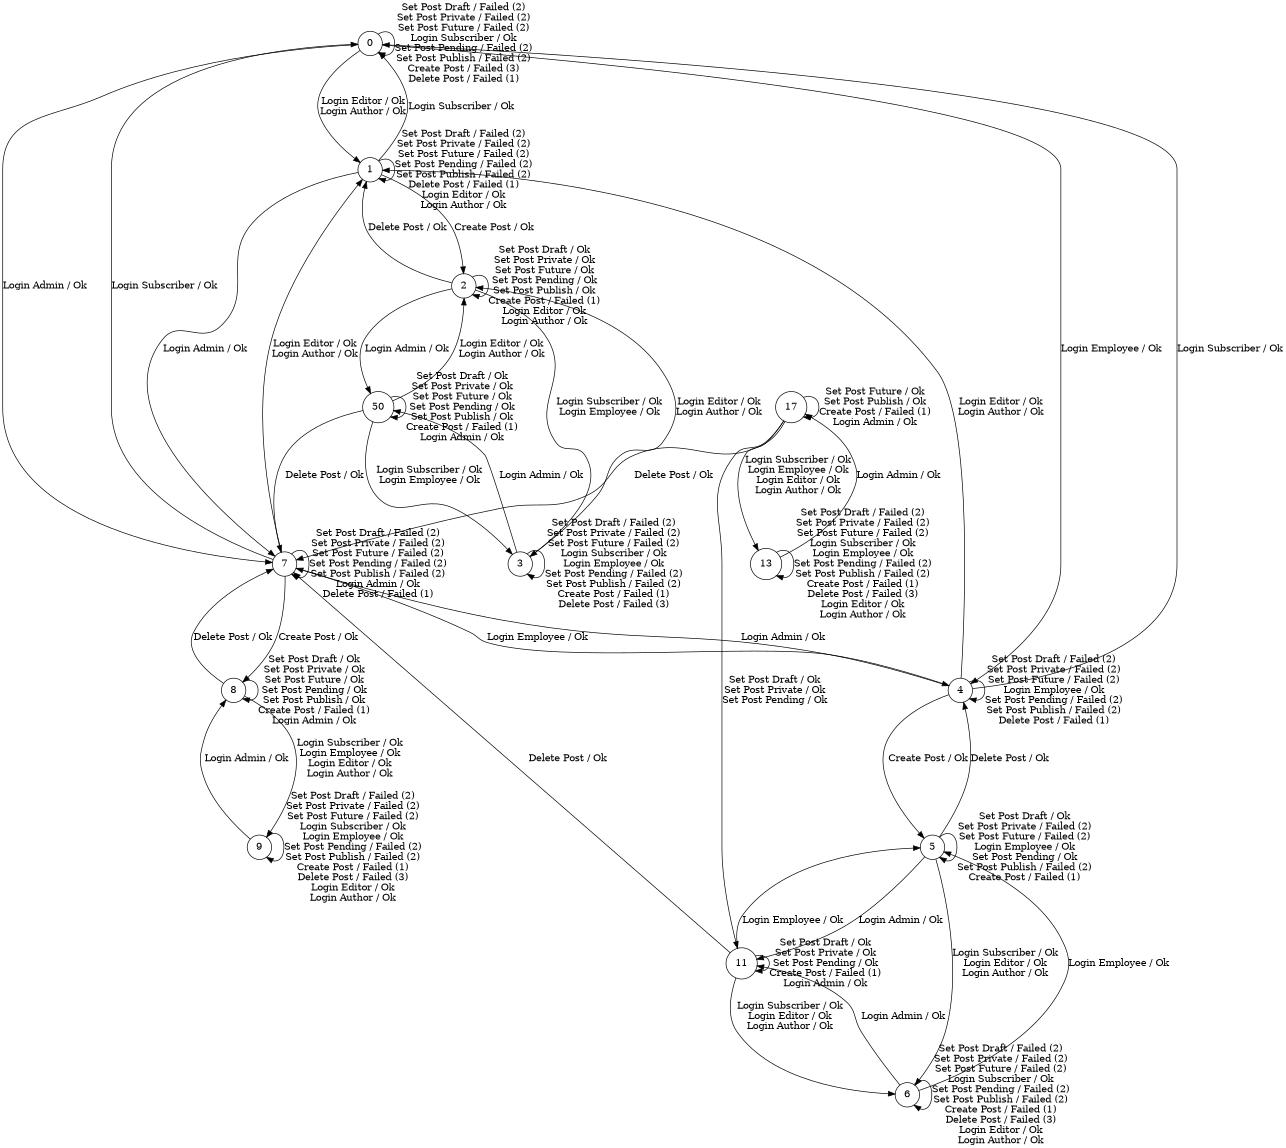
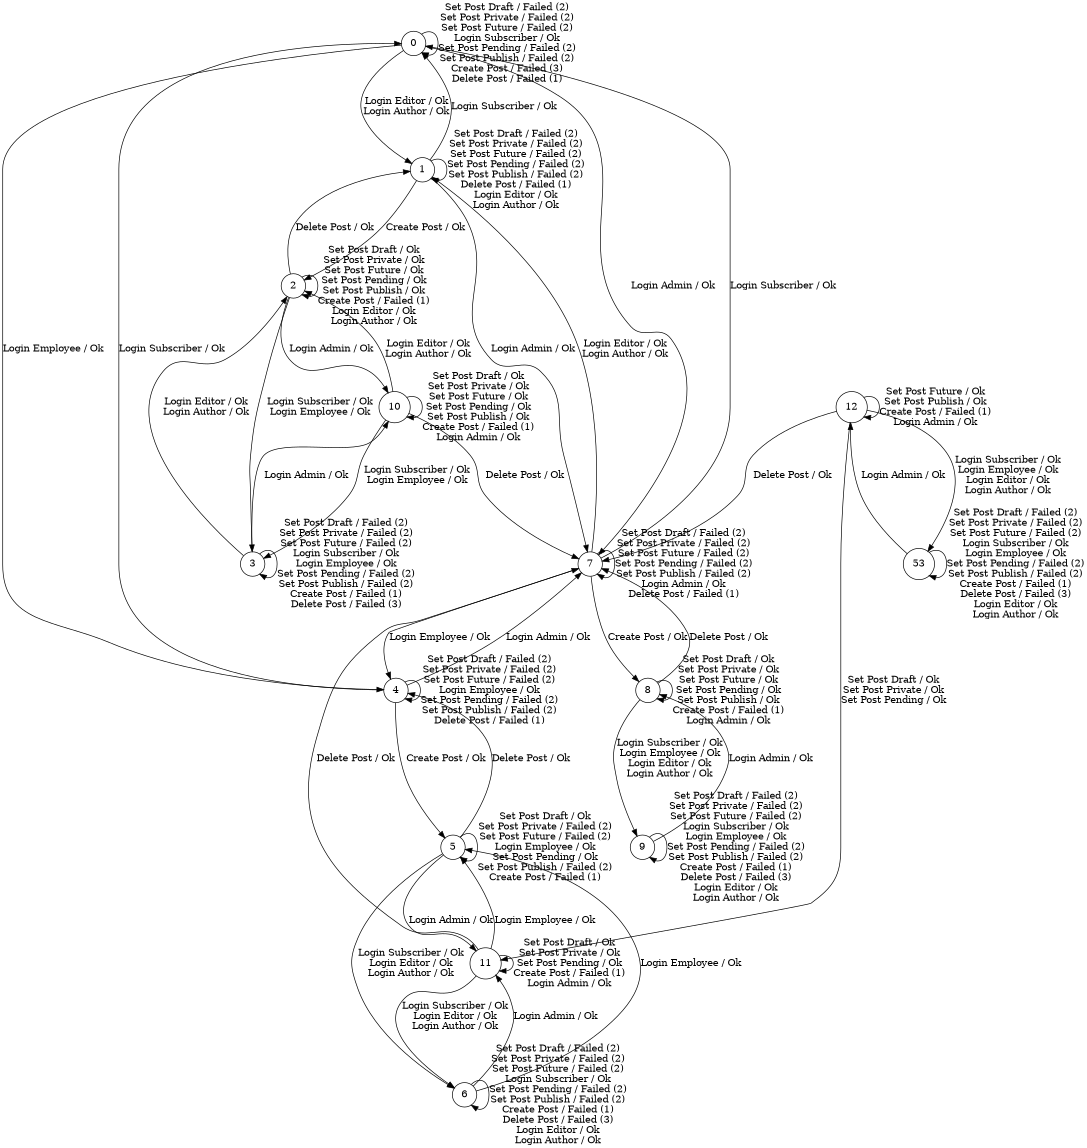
(828, 277) -> none
(378, 407) -> (395, 407)
(791, 407) -> (852, 407)
(766, 564) -> (919, 564)
